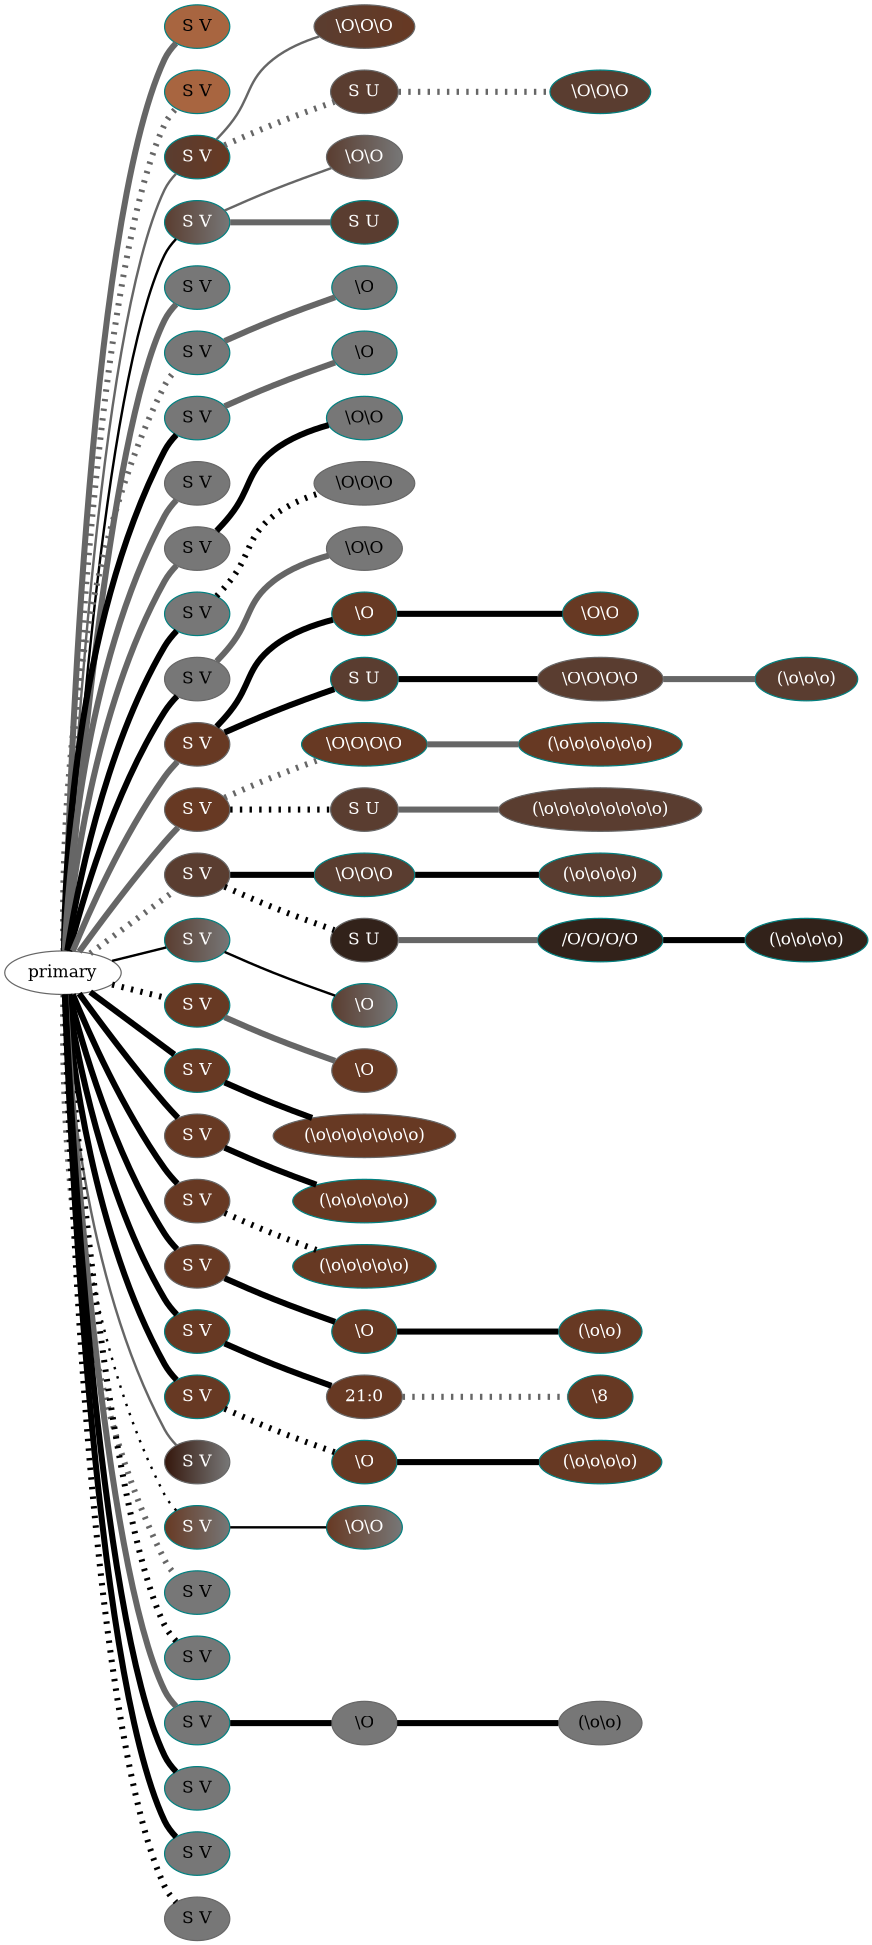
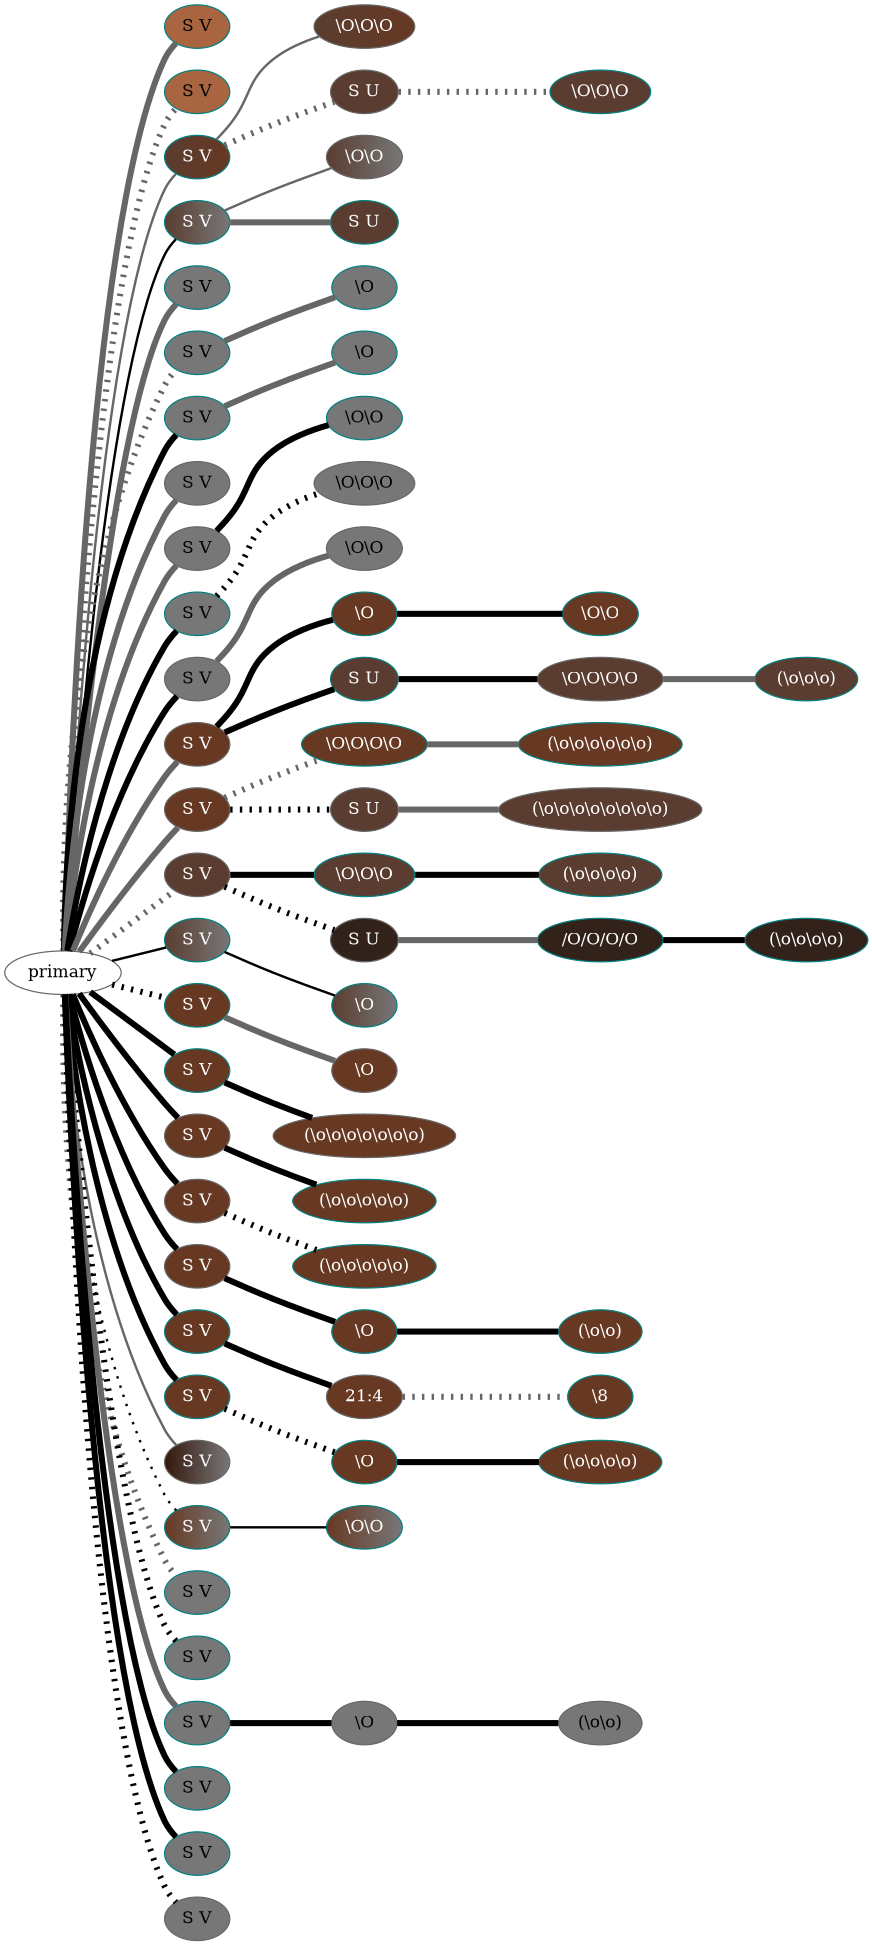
(364, 1397) -> (364, 1397)
